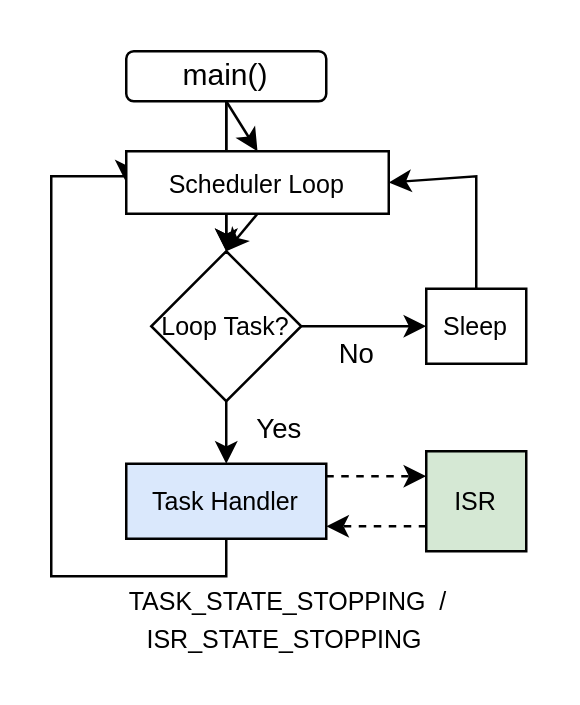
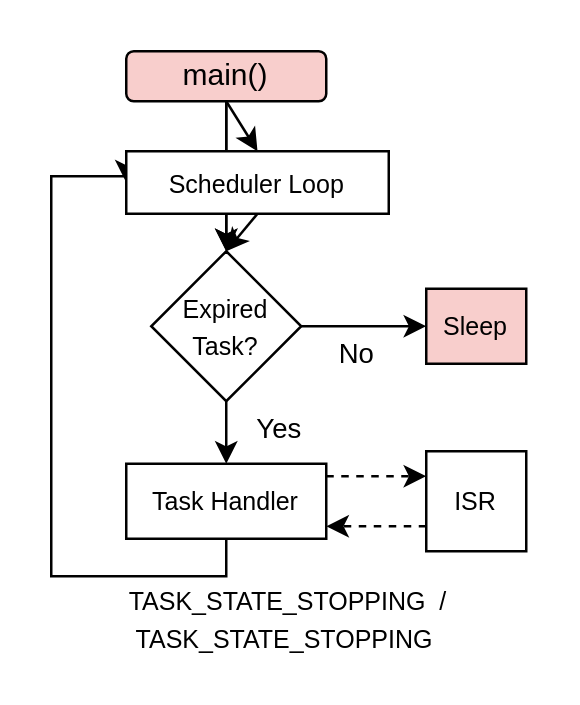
(226, 76) -> (226, 76)
(476, 196) -> none
(226, 326) -> (226, 326)
(476, 326) -> (476, 326)
(226, 501) -> (226, 501)
(476, 501) -> (476, 501)
(289, 639) -> (289, 639)
